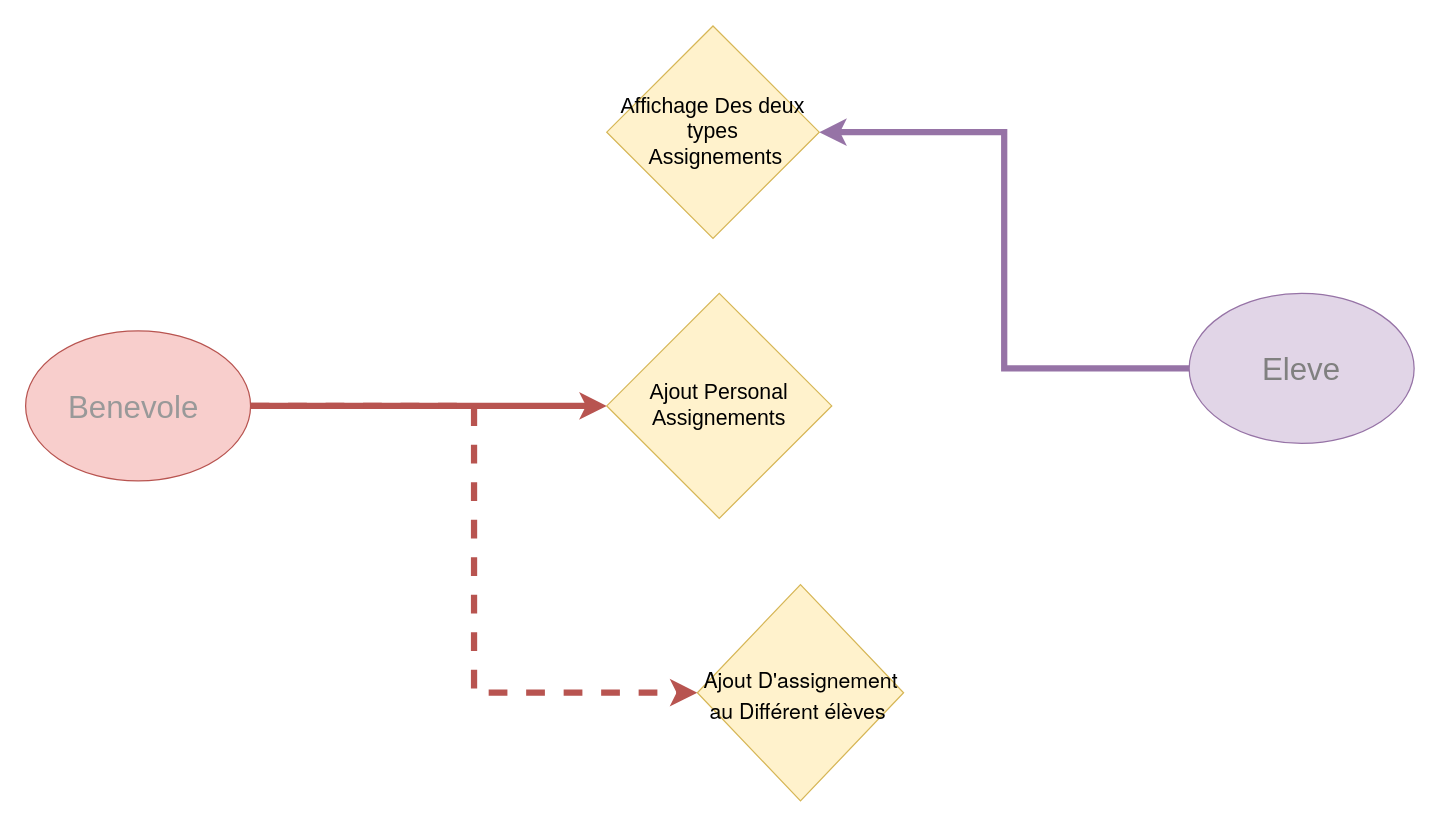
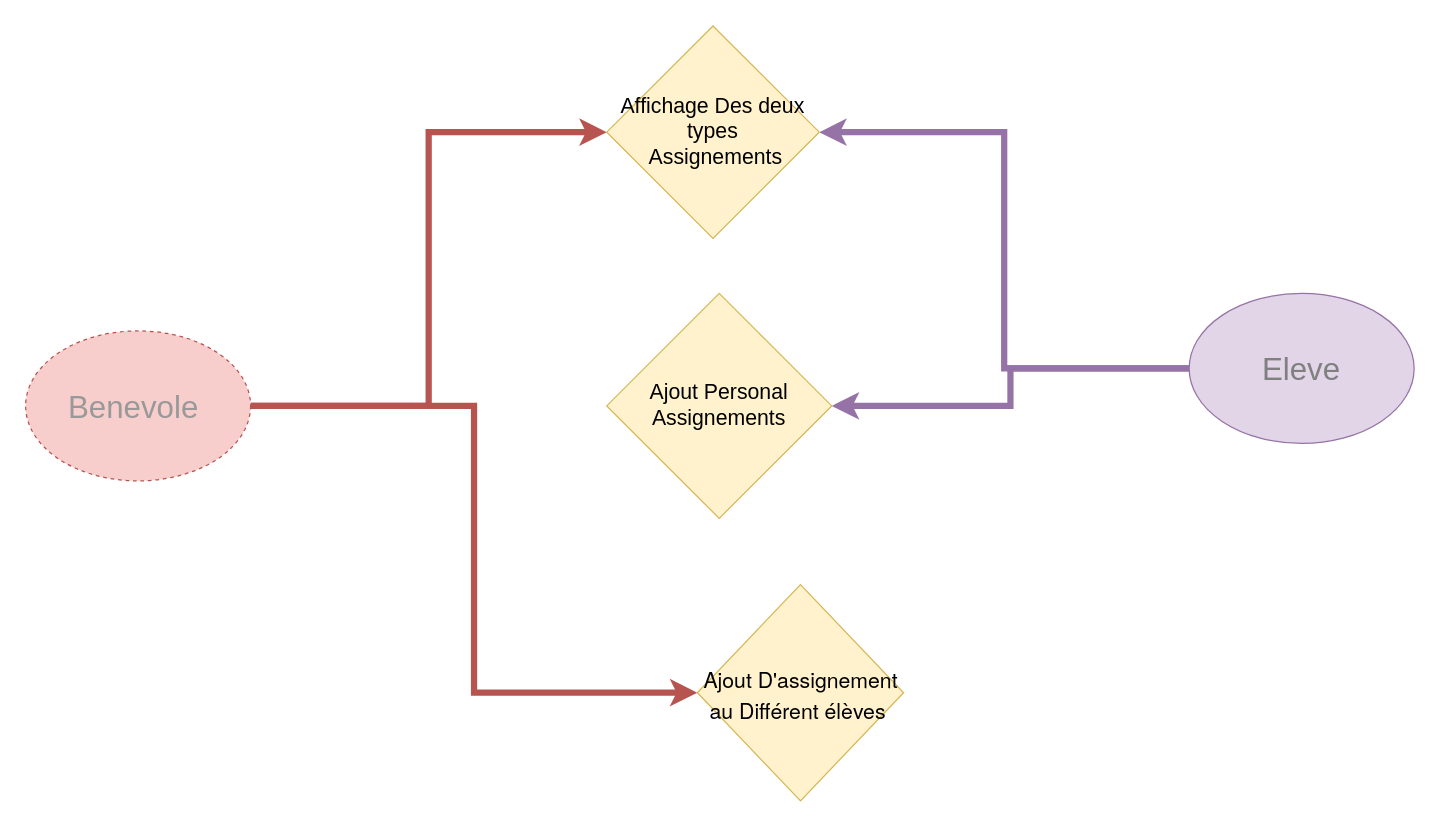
(138, 406) -> (138, 406)
(533, 406) -> (429, 187)
none -> (947, 406)
(474, 435) -> (474, 435)
